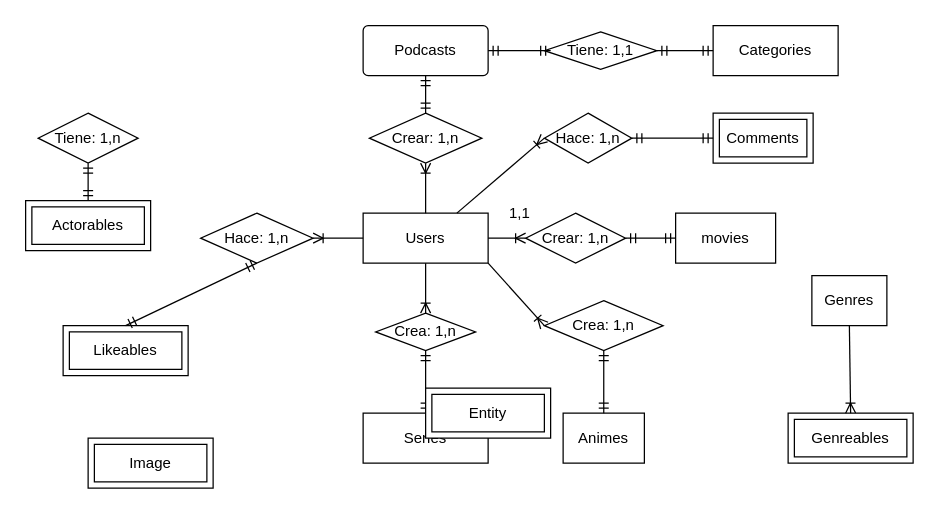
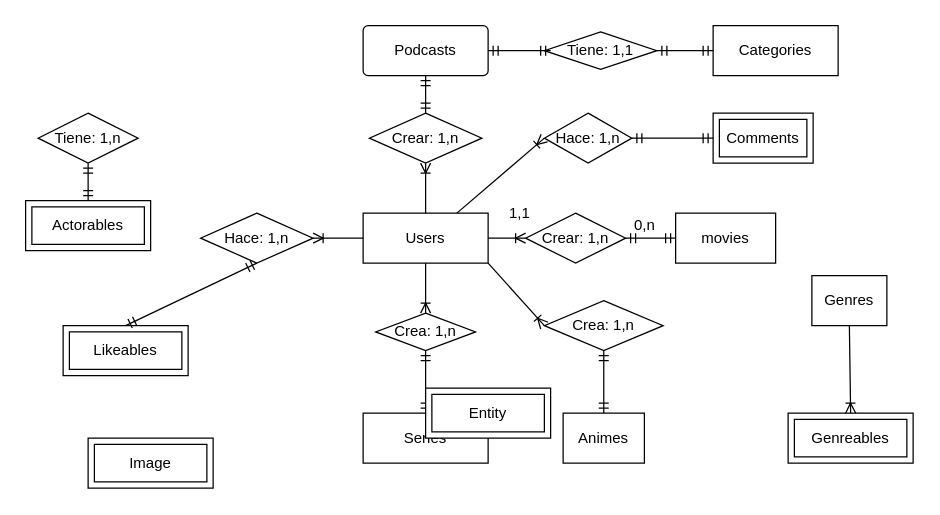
none -> (644, 226)
